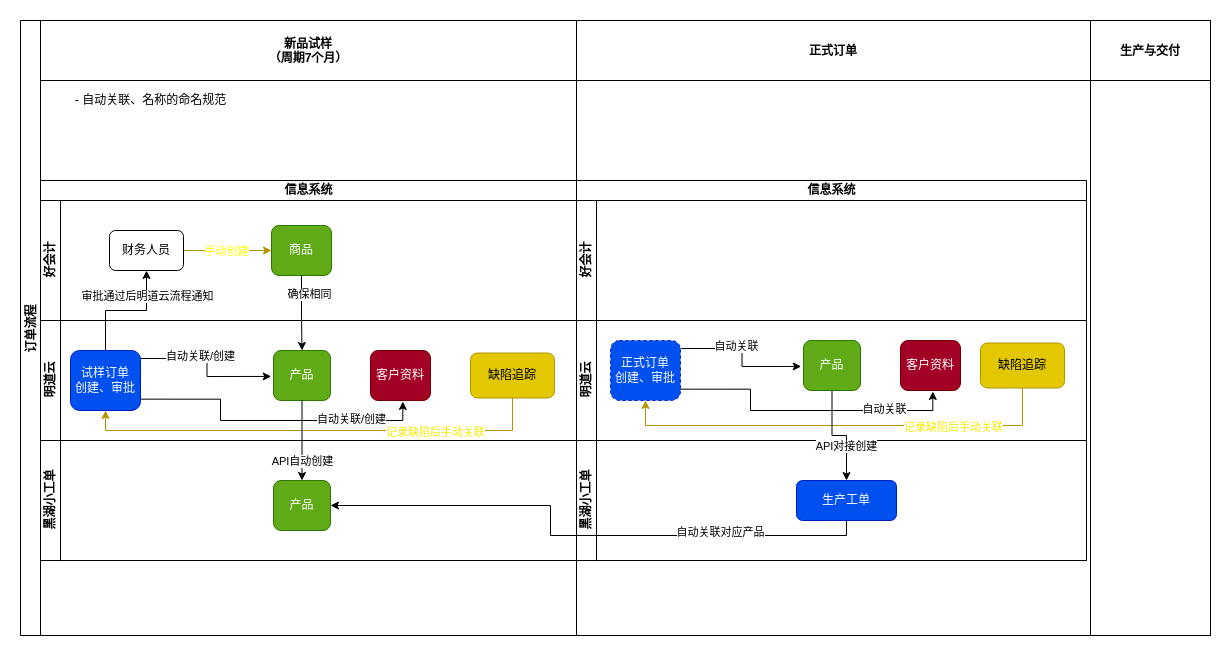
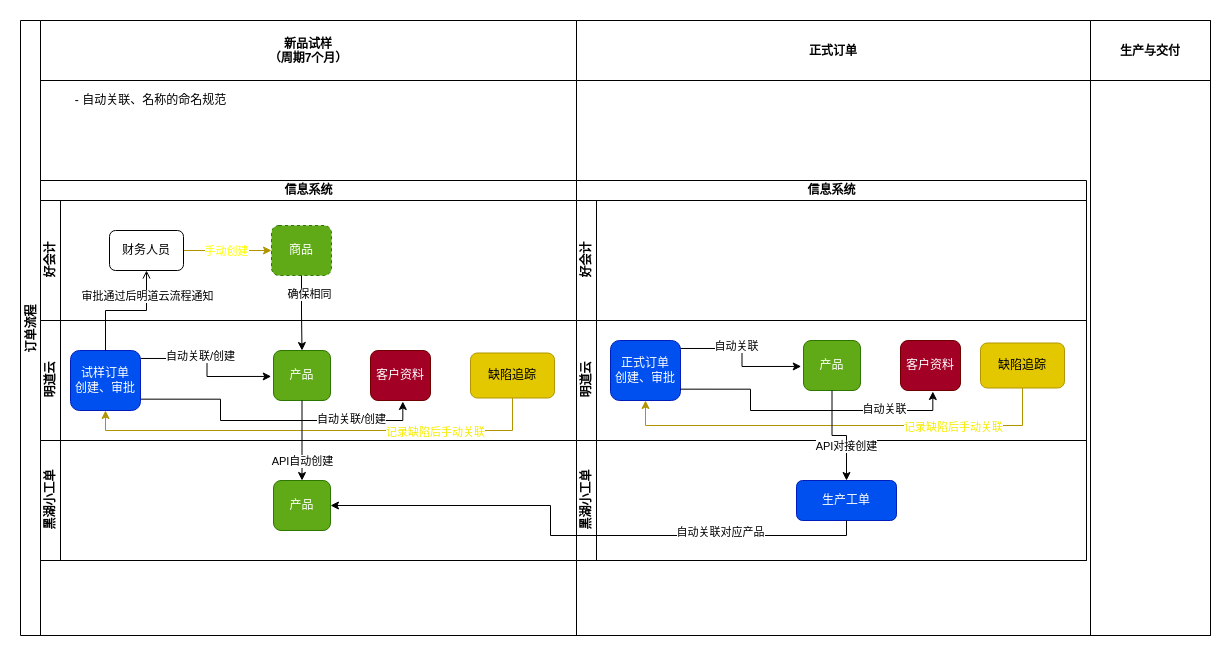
(302, 251) -> (302, 251)
(147, 278) -> (147, 276)
(646, 371) -> (646, 371)
